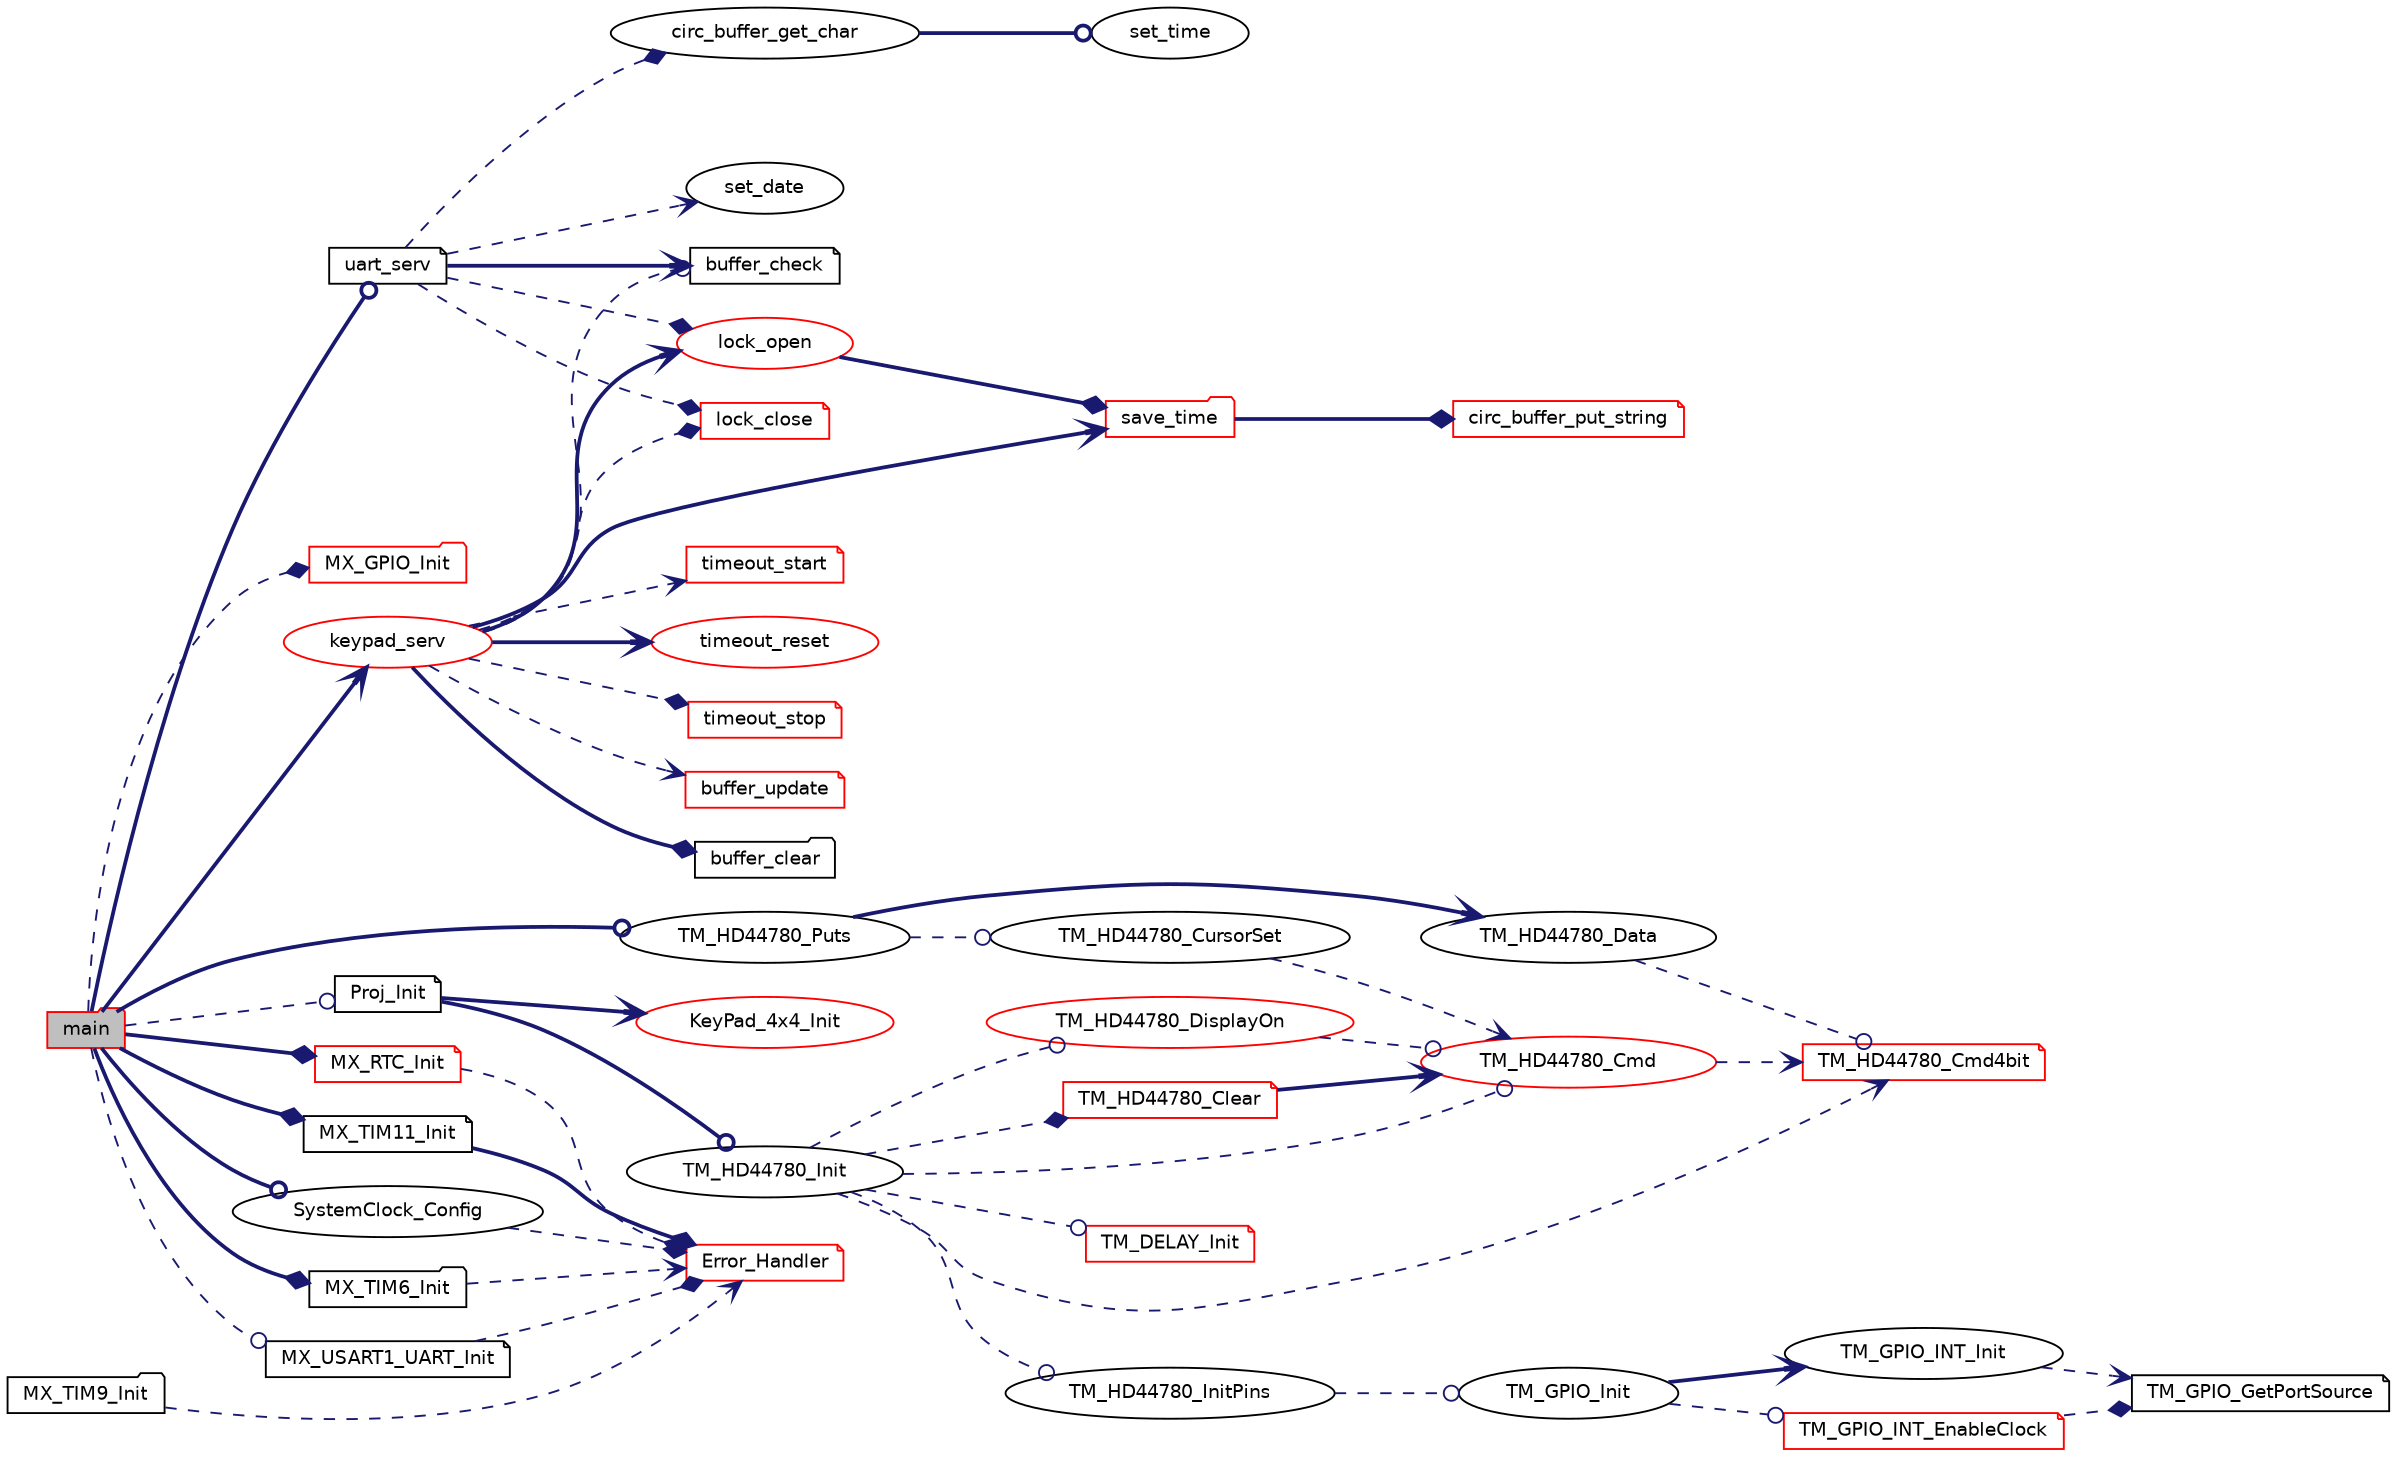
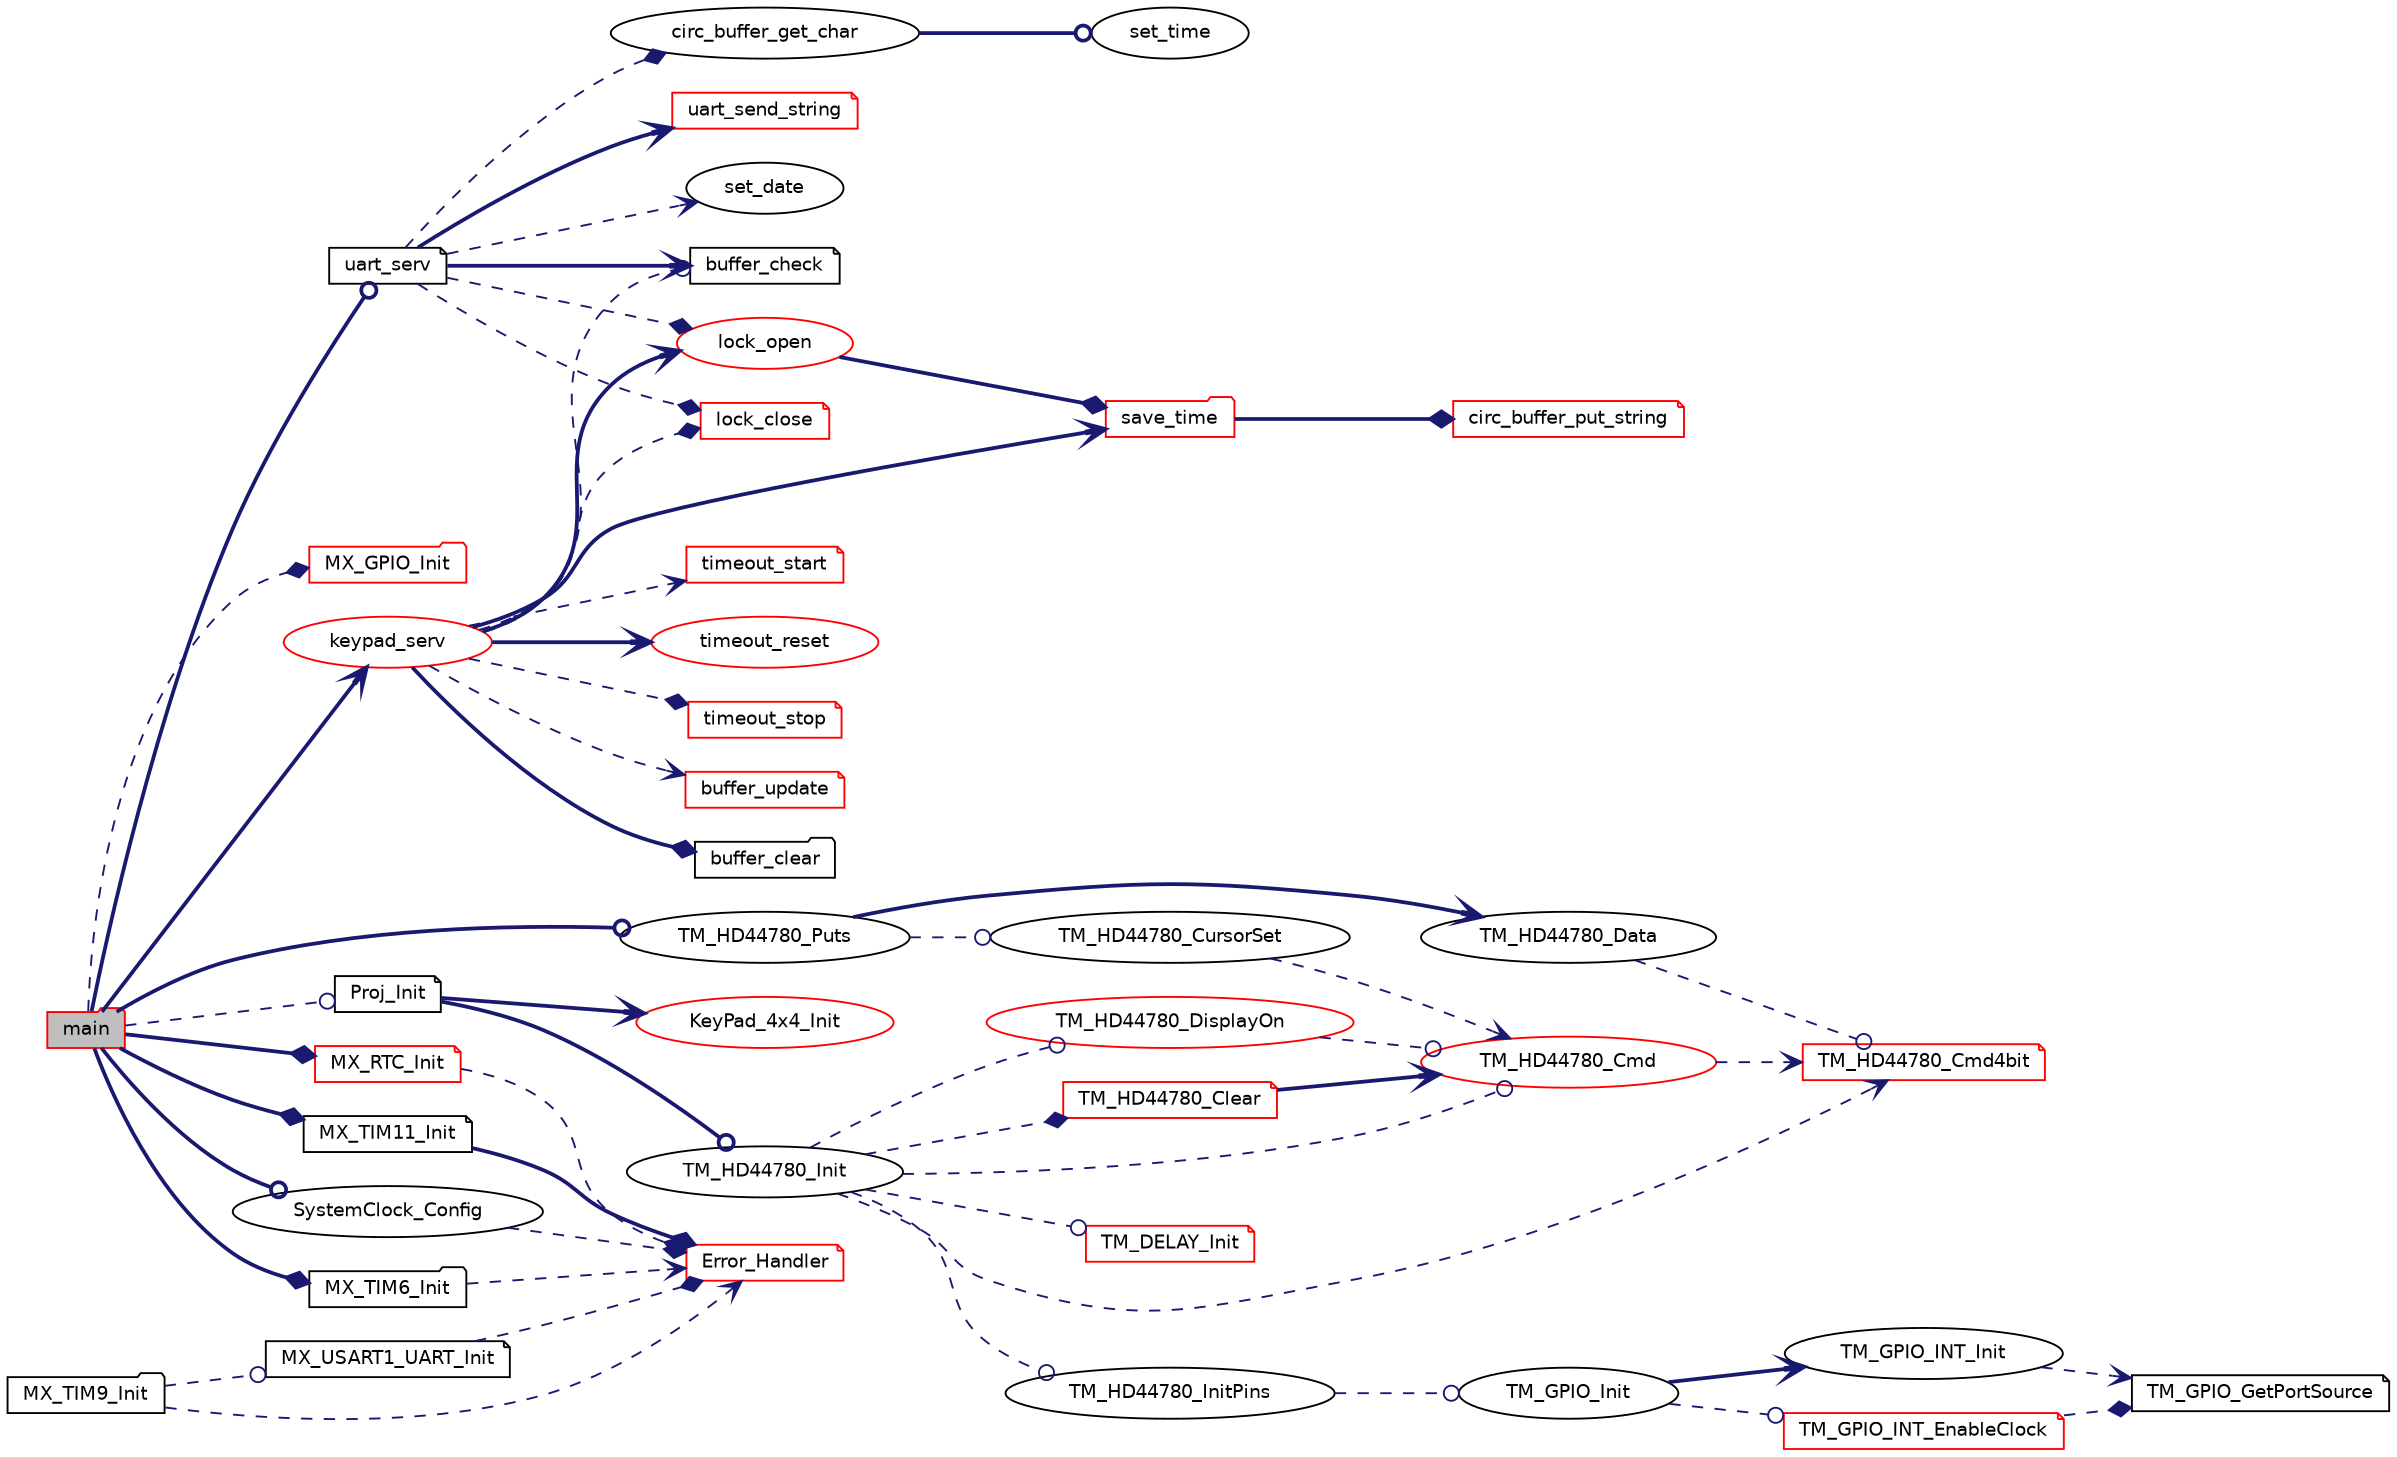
none -> (765, 111)
(145, 1209) -> (207, 1381)
